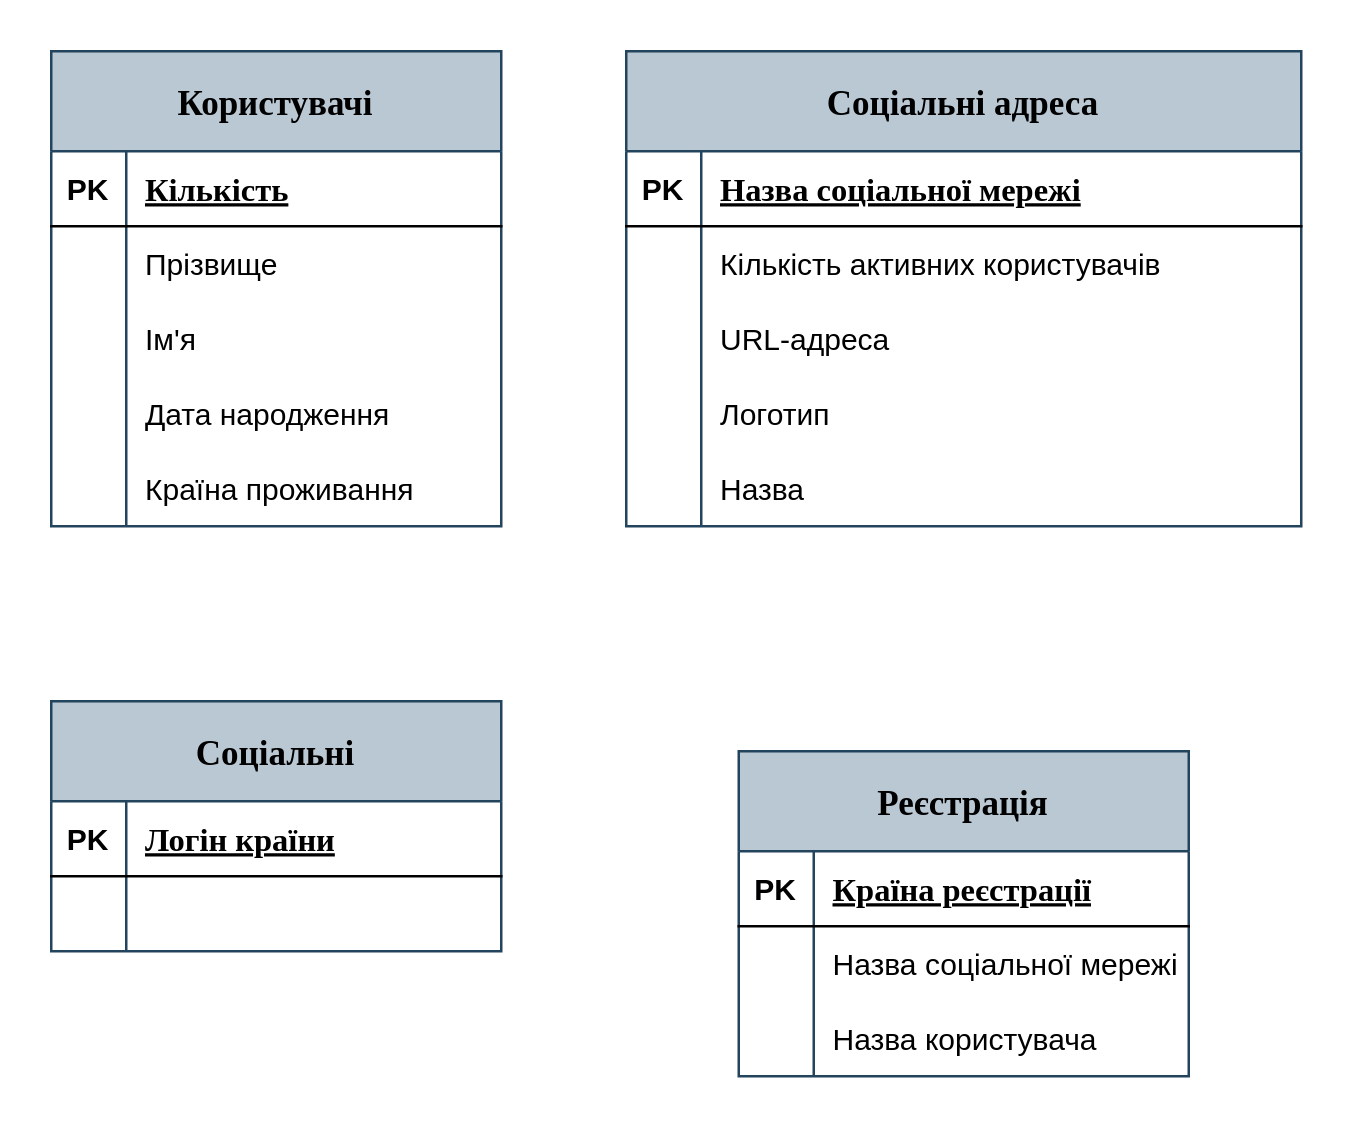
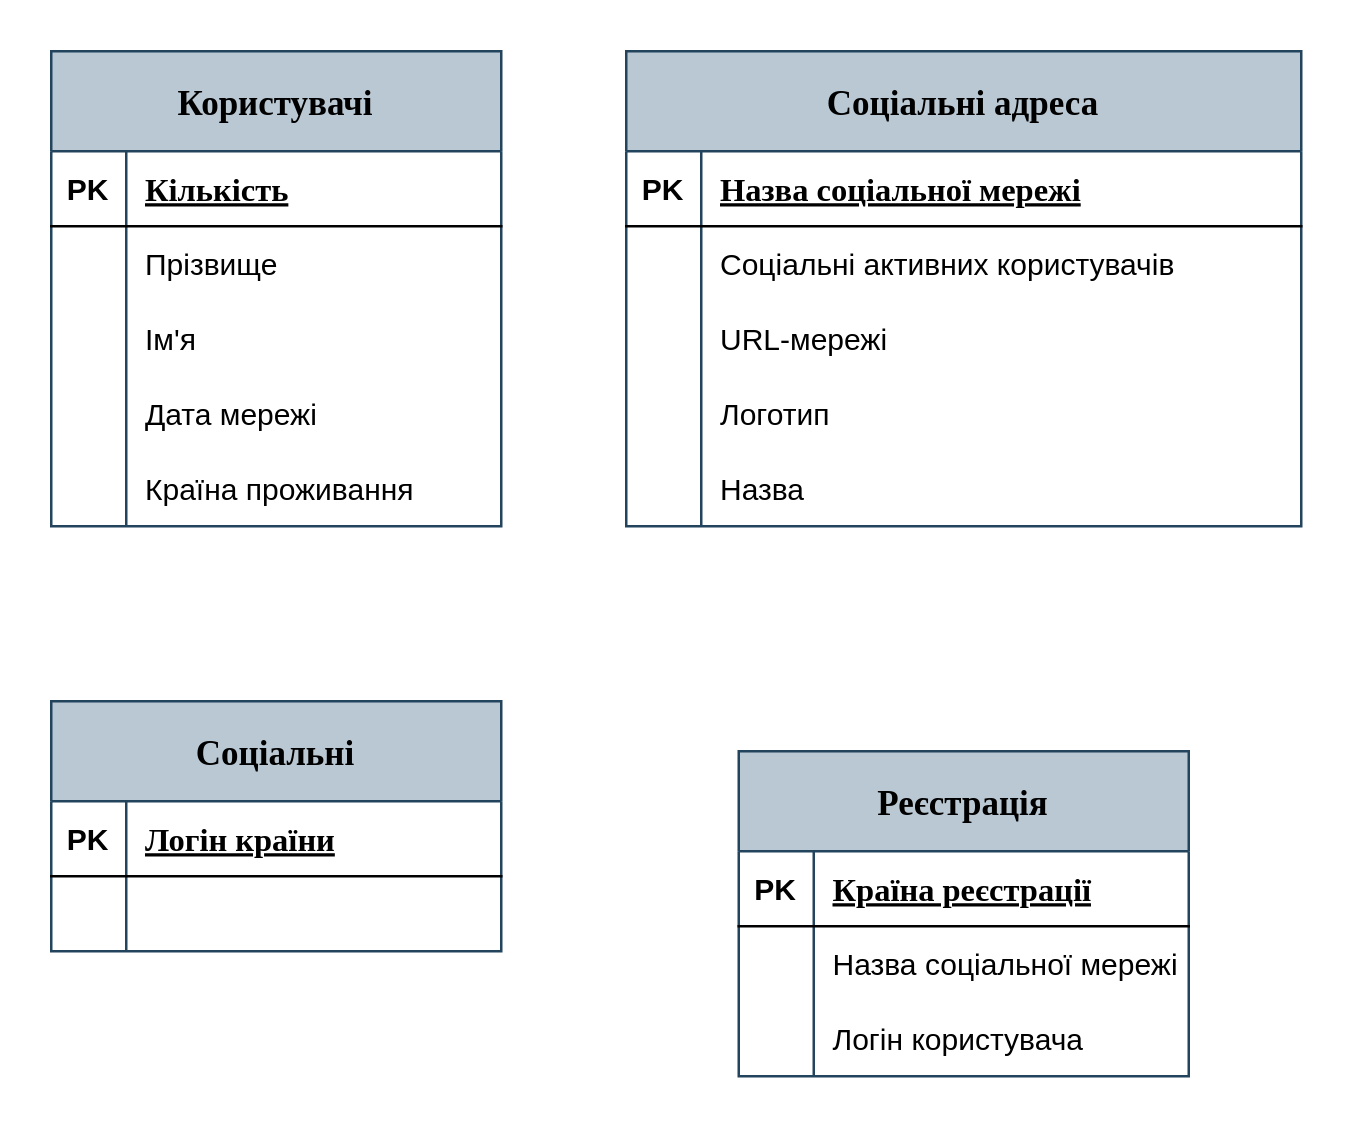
(973, 265) -> (973, 265)
(804, 340) -> (804, 340)
(267, 415) -> (234, 415)
(971, 1040) -> (971, 1040)
